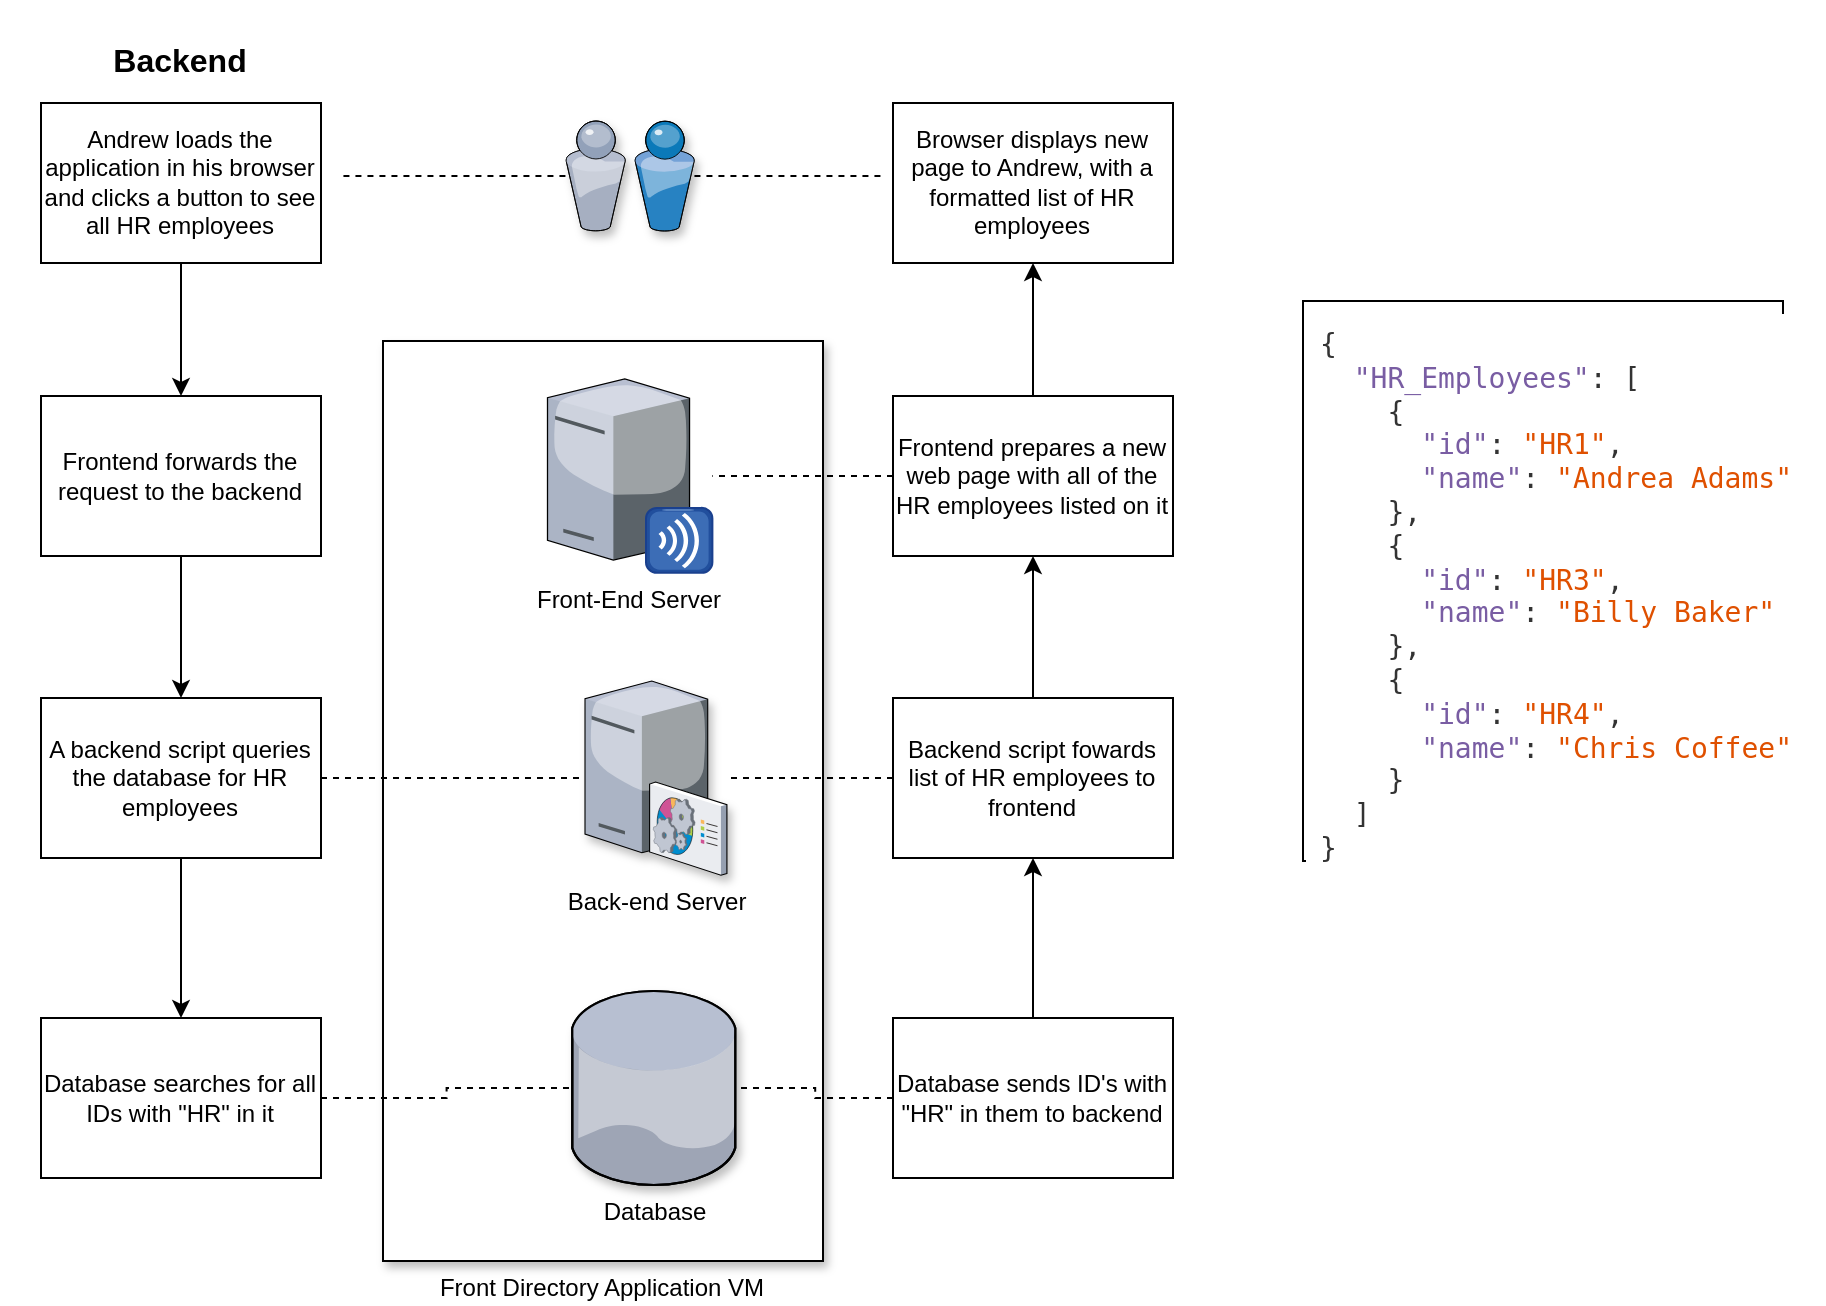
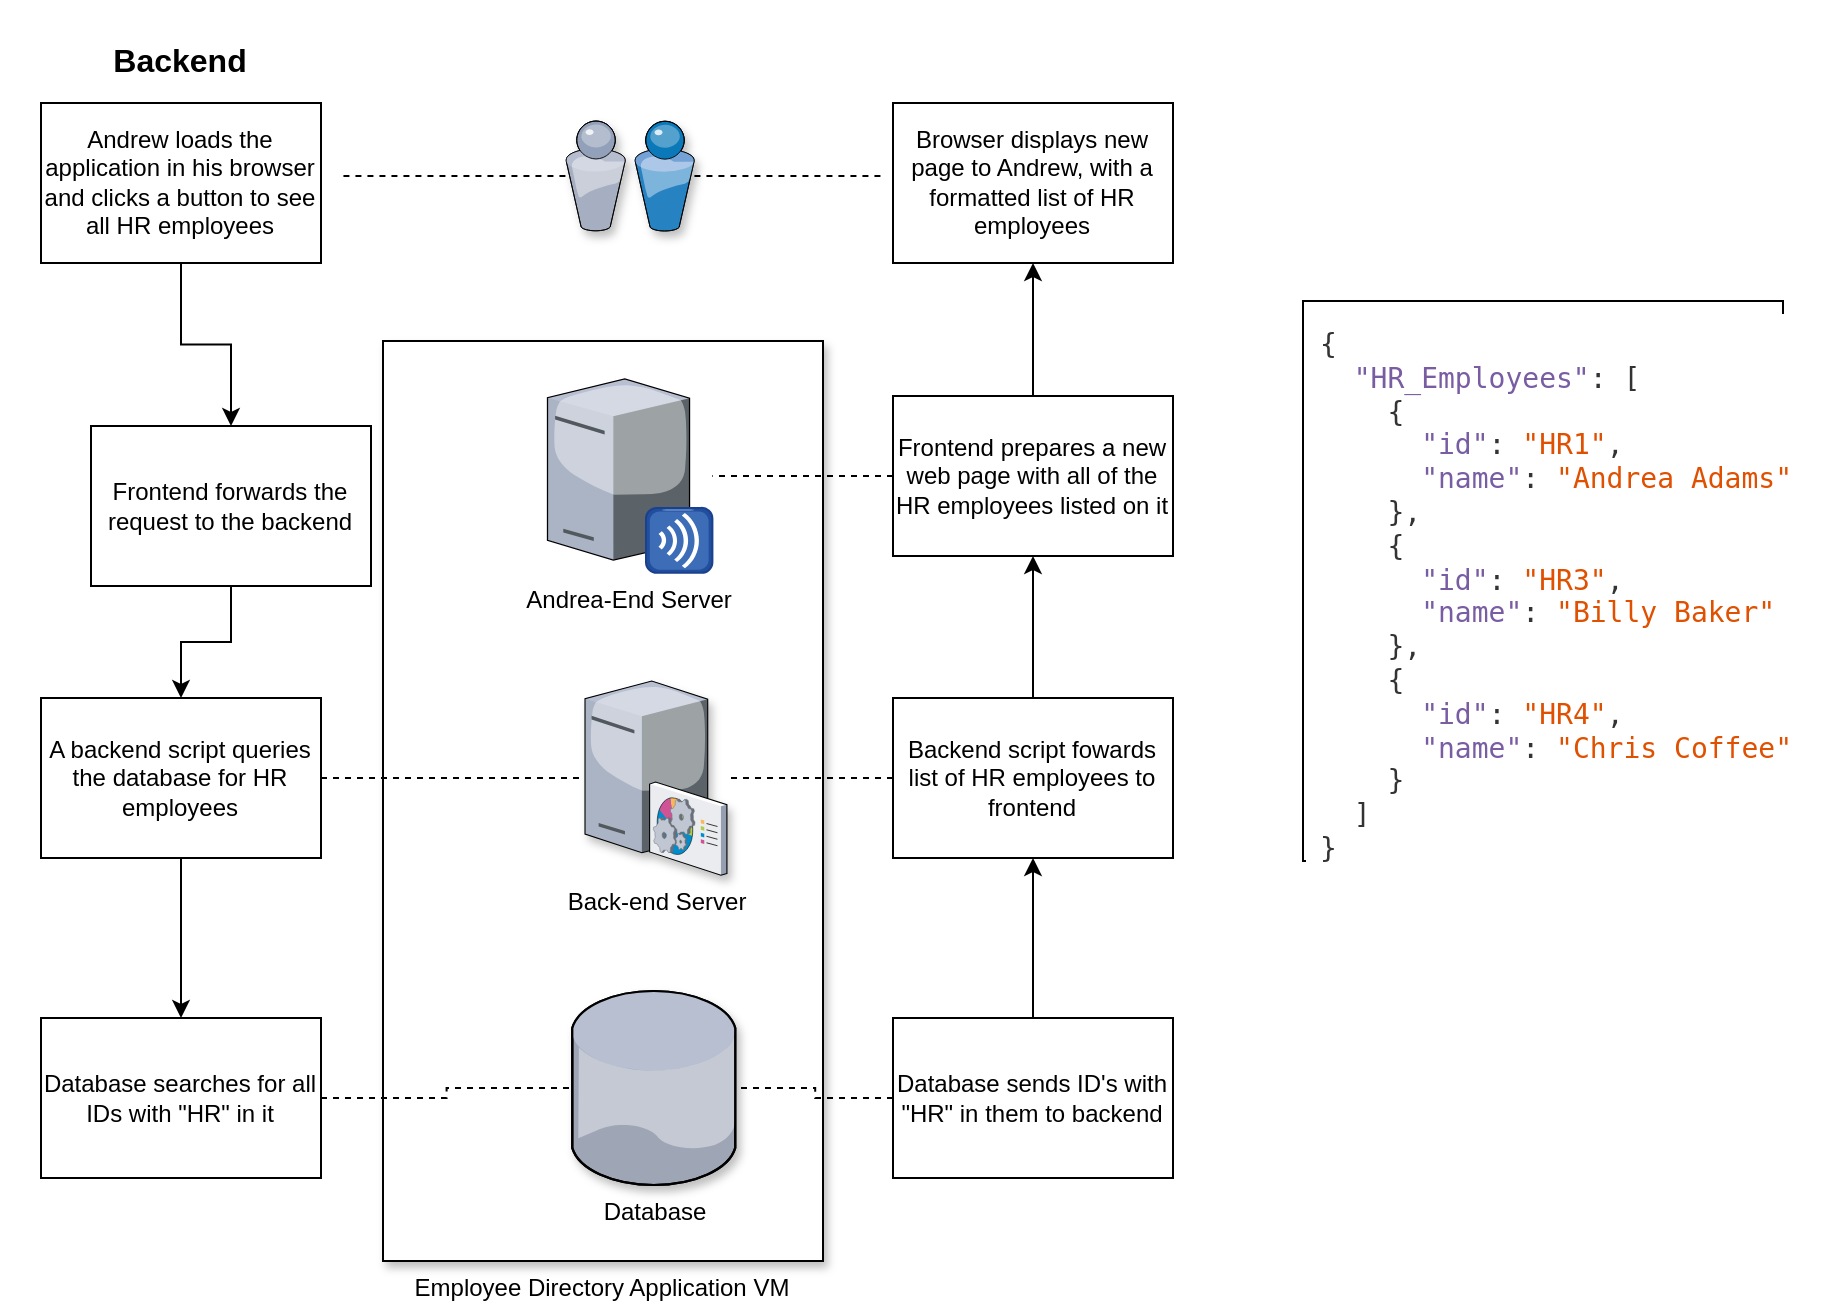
(181, 476) -> (231, 506)
(630, 601) -> (630, 601)
(603, 1289) -> (603, 1289)
